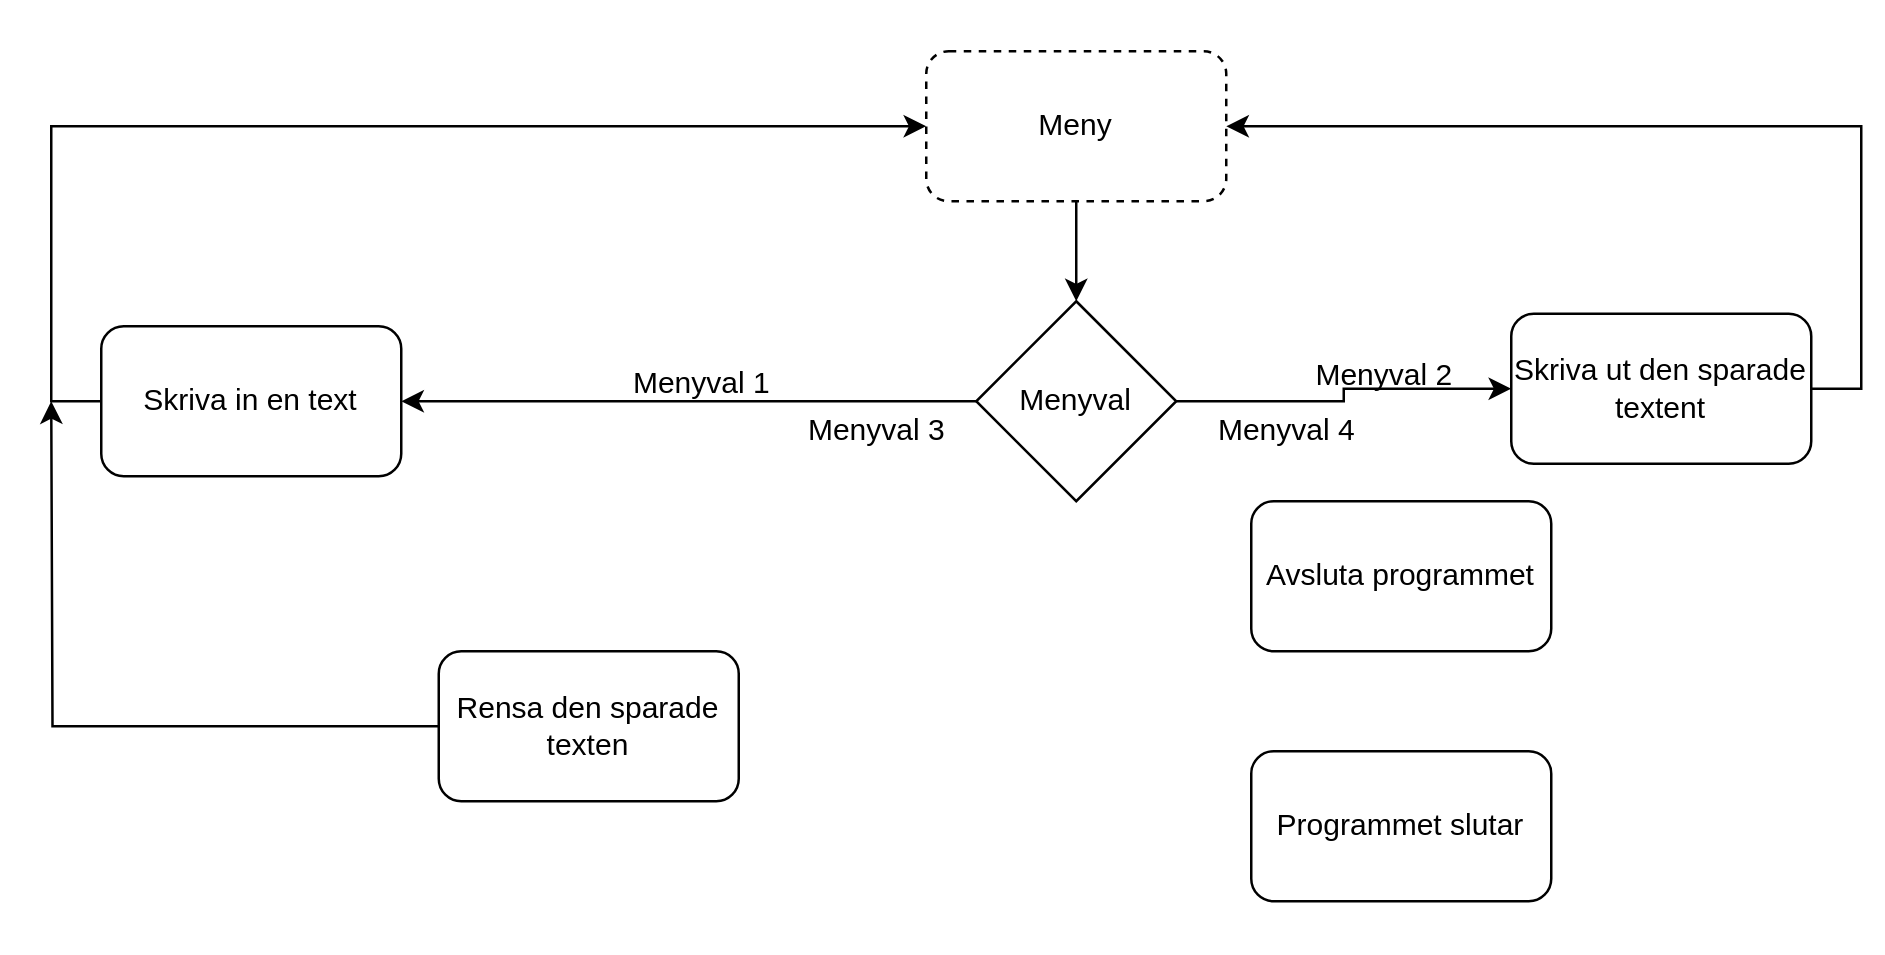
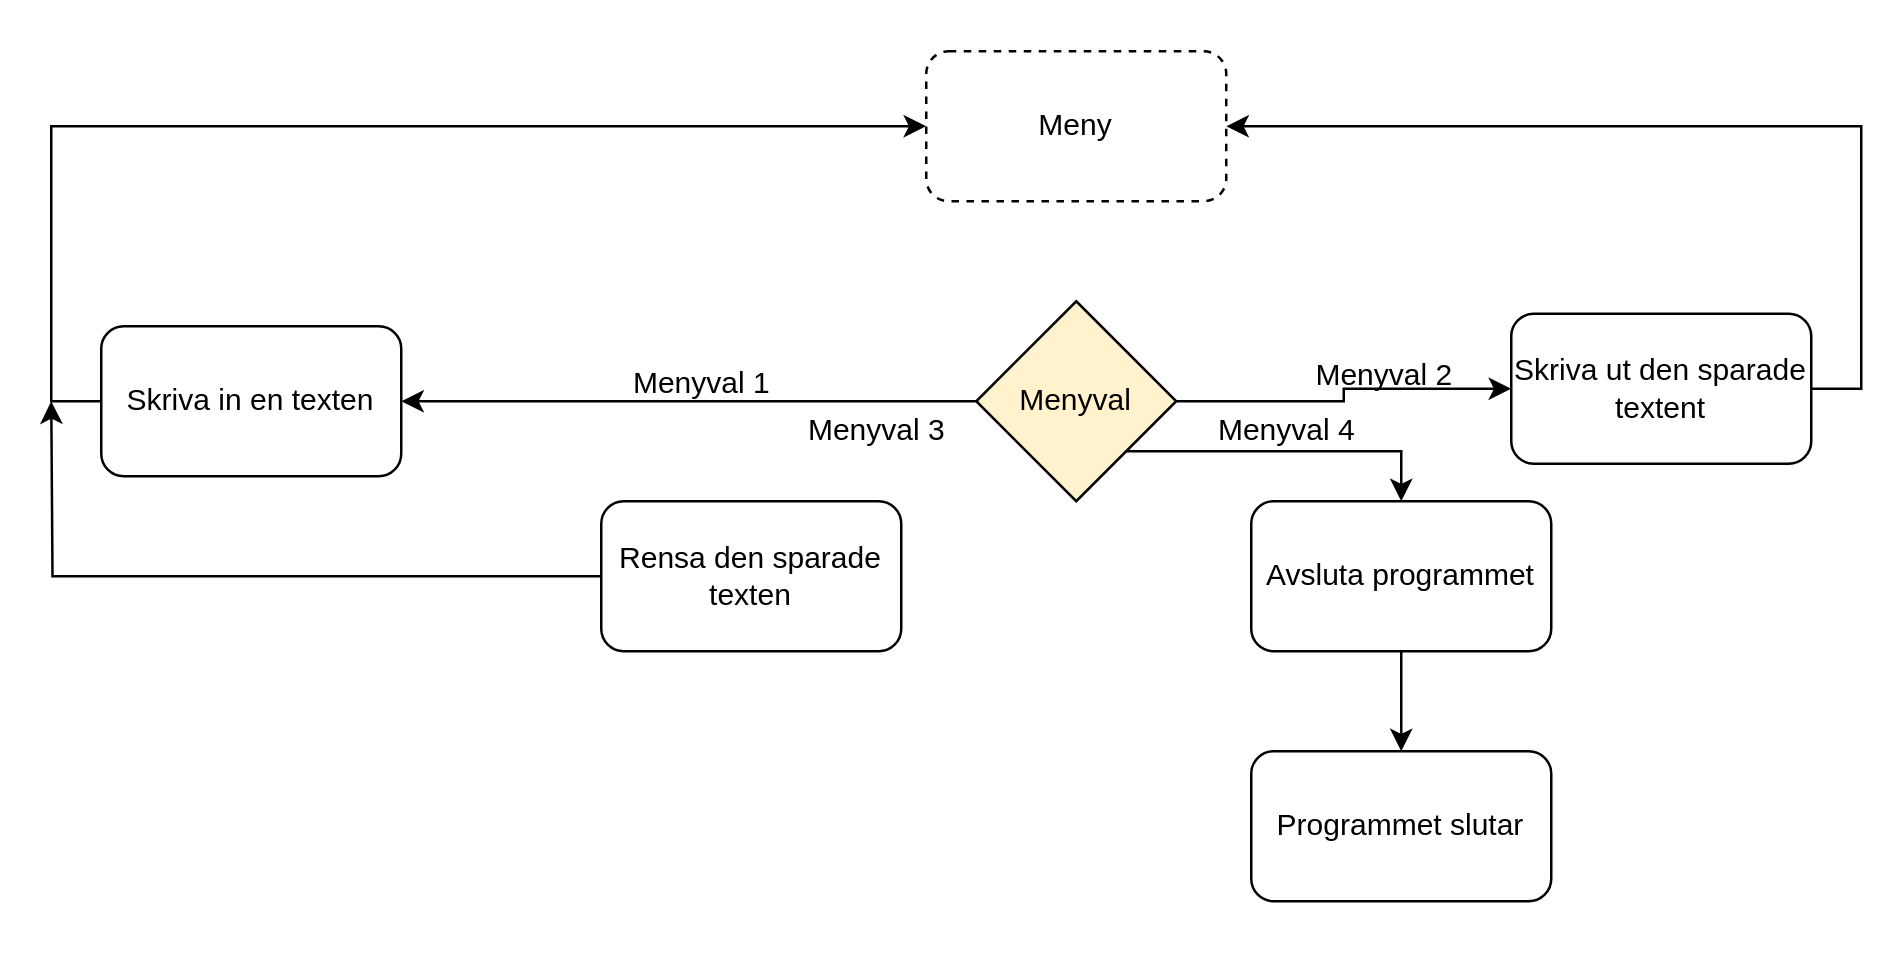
(1076, 243) -> none
(251, 401) -> (251, 401)
(1076, 401) -> (1076, 401)
none -> (1280, 451)
none -> (1401, 693)
(589, 726) -> (751, 576)
